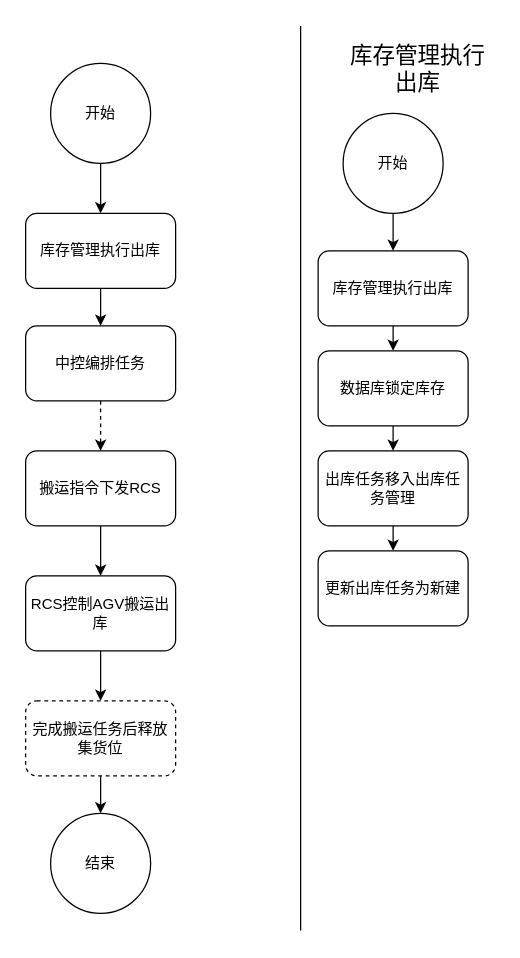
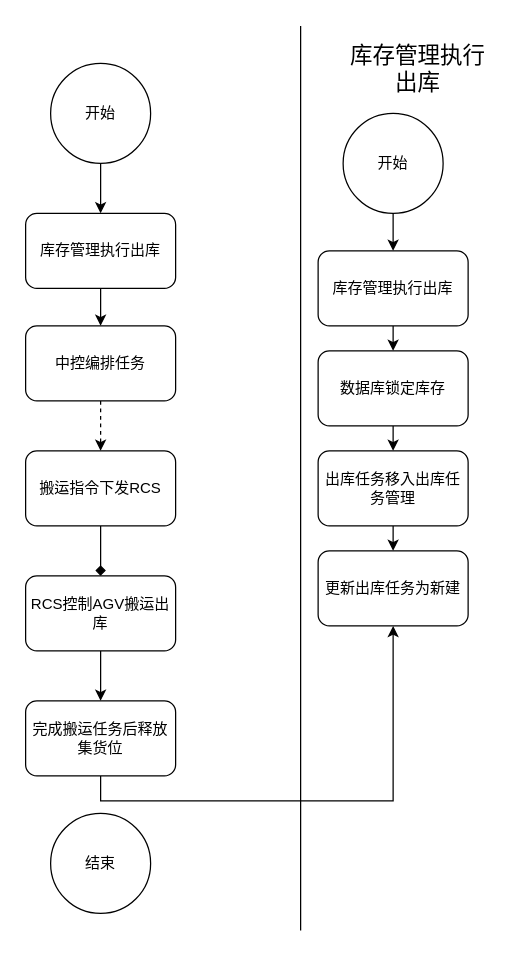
(101, 566) -> (101, 565)
(101, 738) -> (101, 738)
(101, 801) -> (329, 801)
